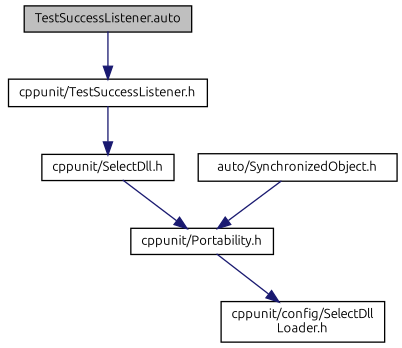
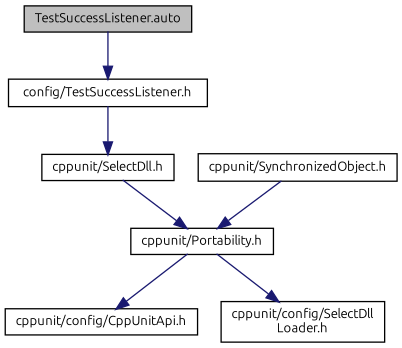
(108, 93) -> (108, 93)
(298, 167) -> (298, 167)
none -> (101, 322)
